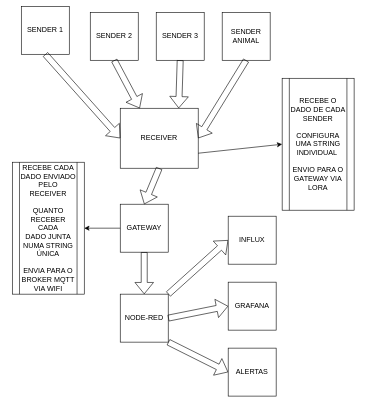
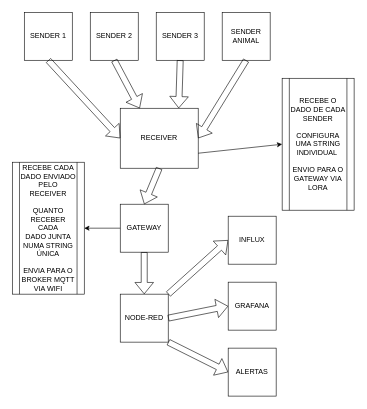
(45, 30) -> (48, 36)
